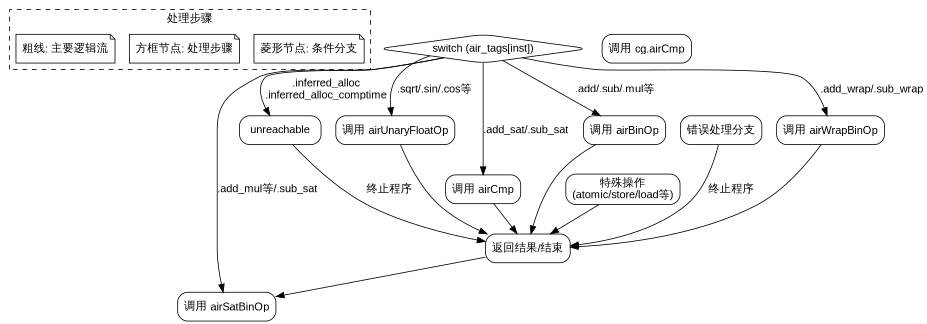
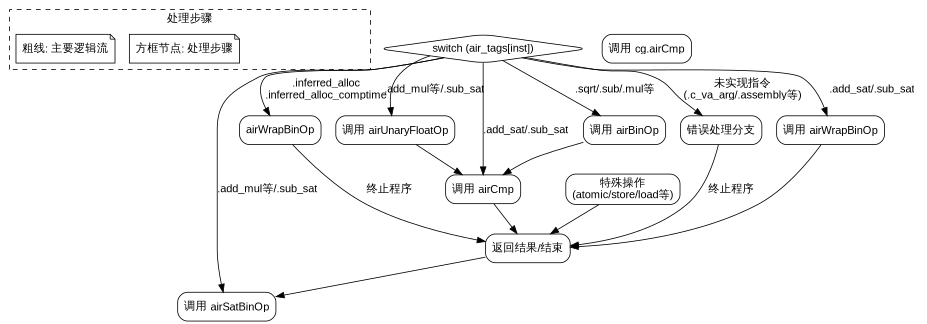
(309, 49) -> none
none -> (648, 75)
(434, 89) -> (434, 89)
(615, 89) -> (615, 89)
(872, 89) -> (872, 89)
(280, 130) -> (280, 130)
(555, 178) -> (546, 154)
(431, 196) -> (436, 157)
